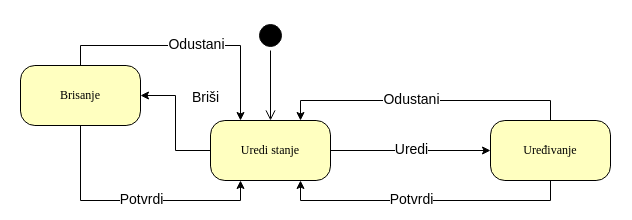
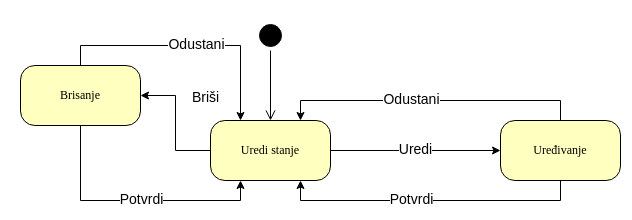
(551, 151) -> (561, 151)
